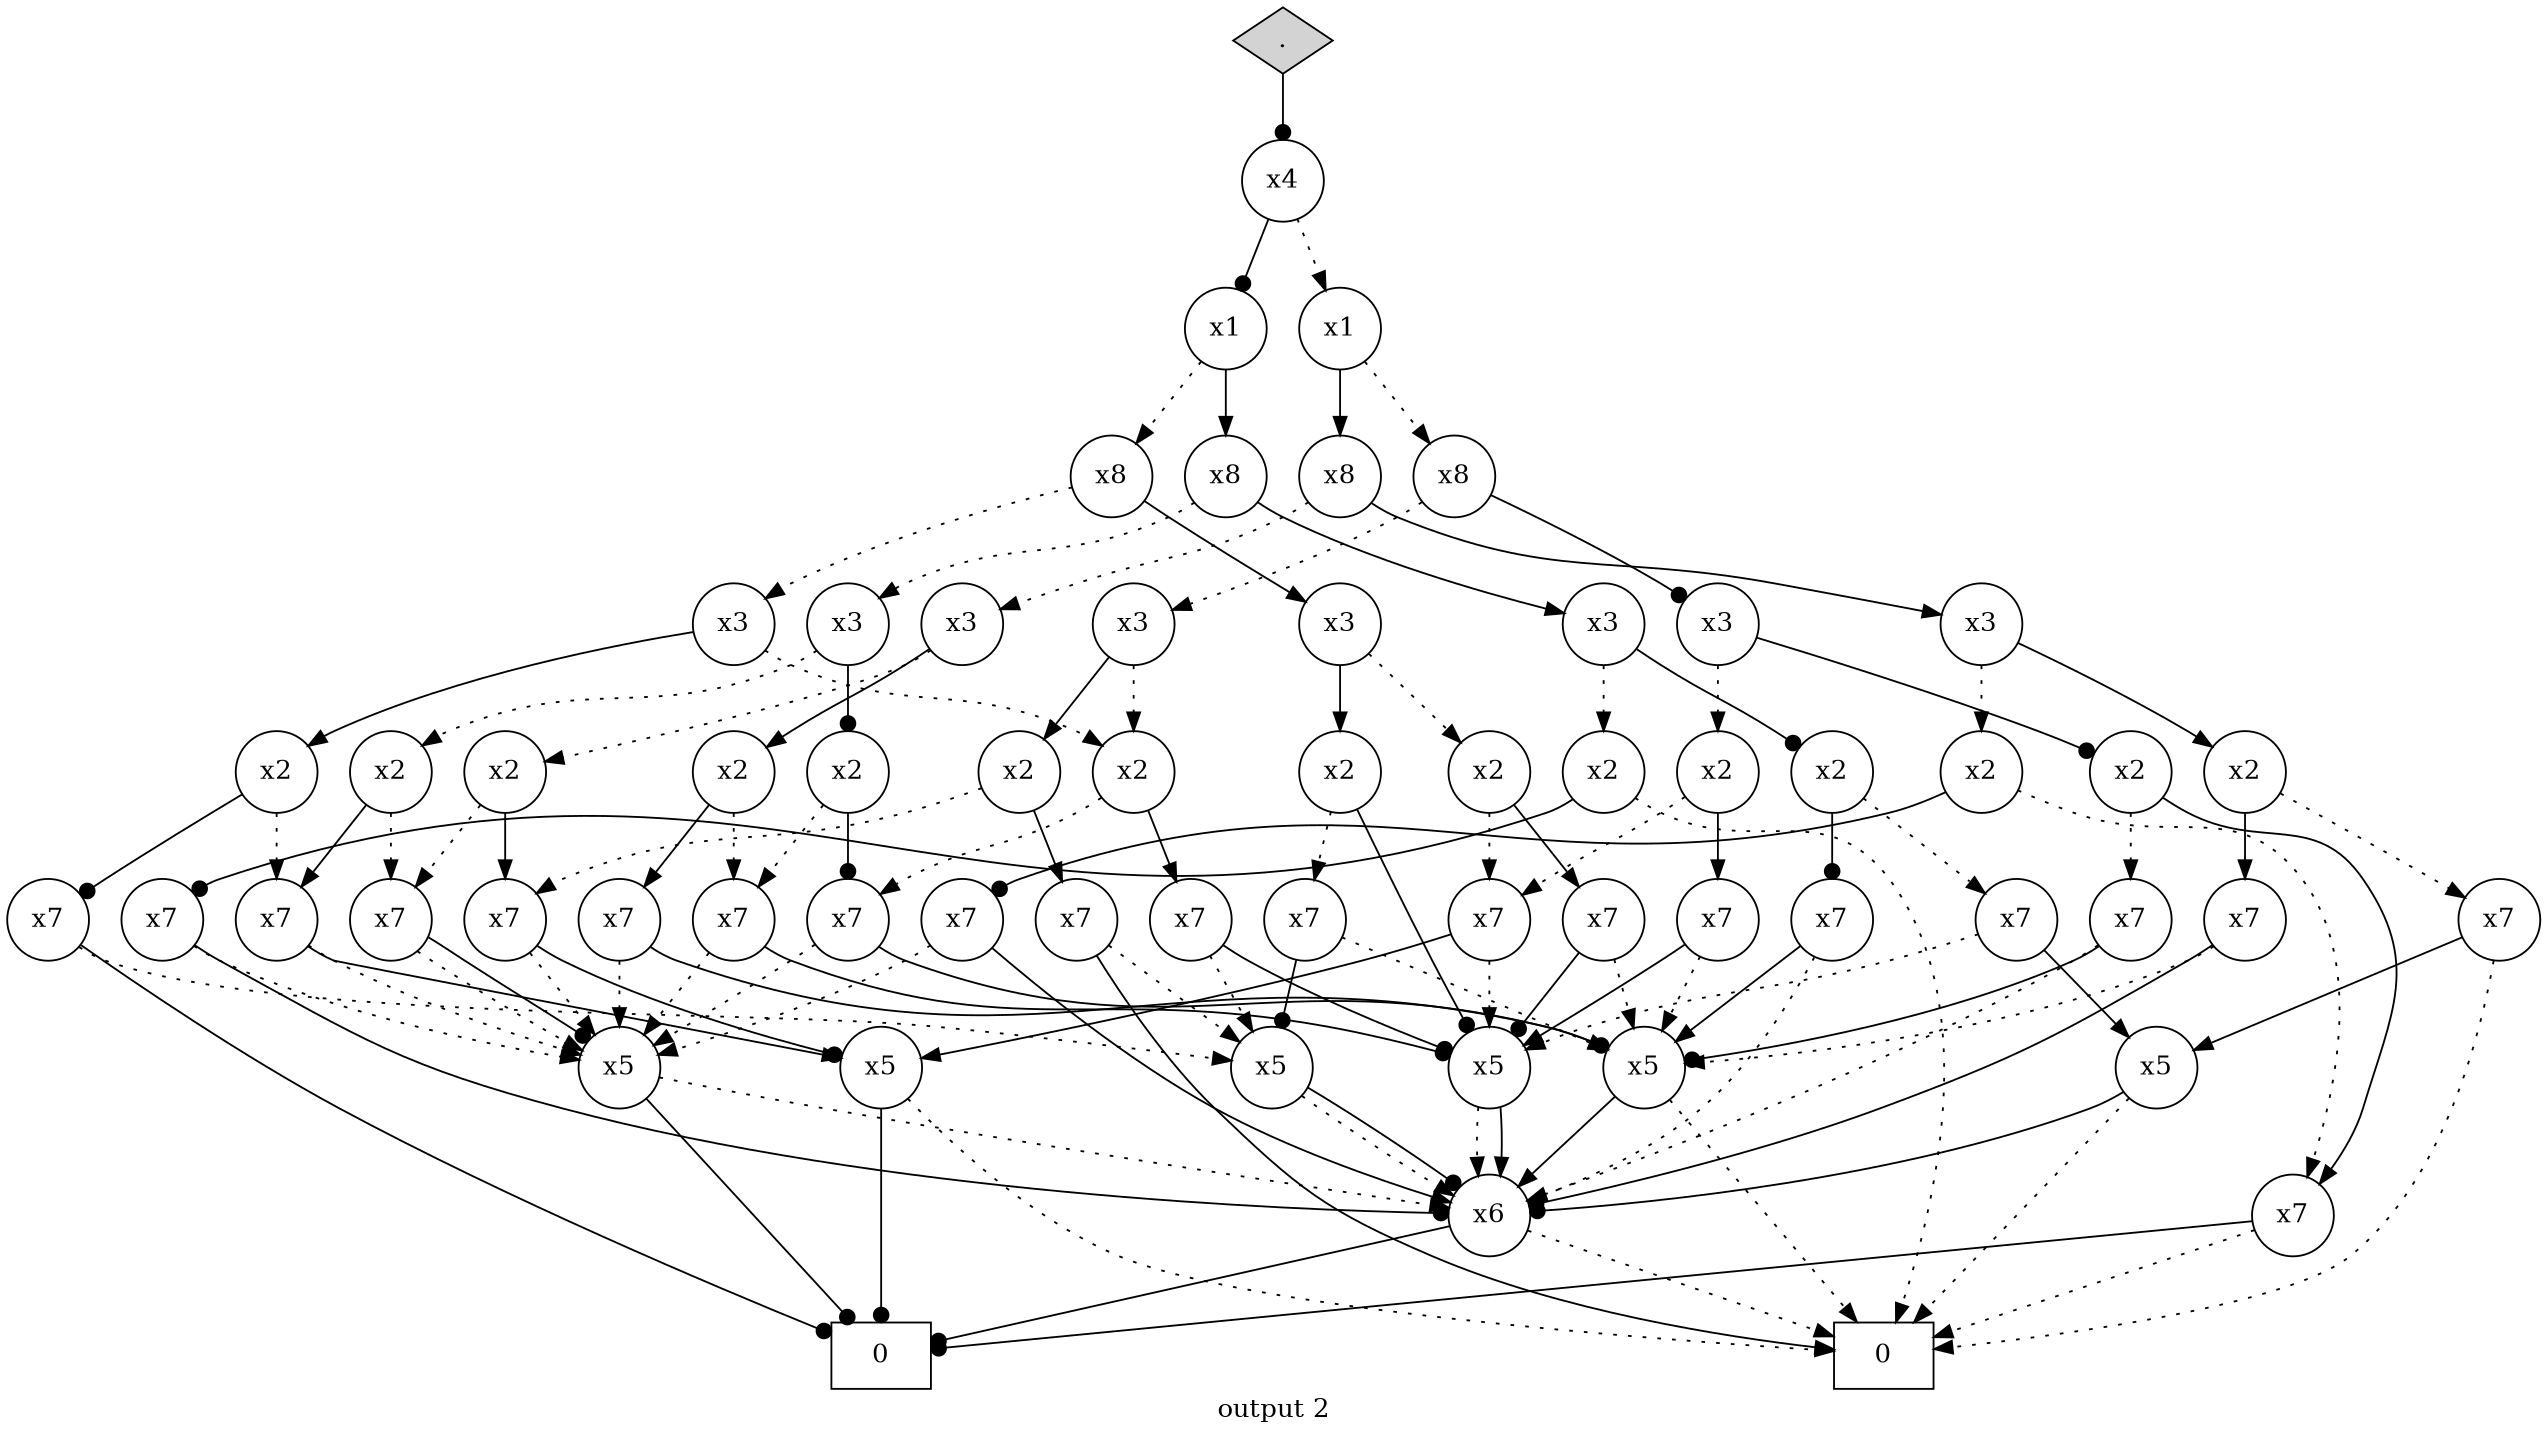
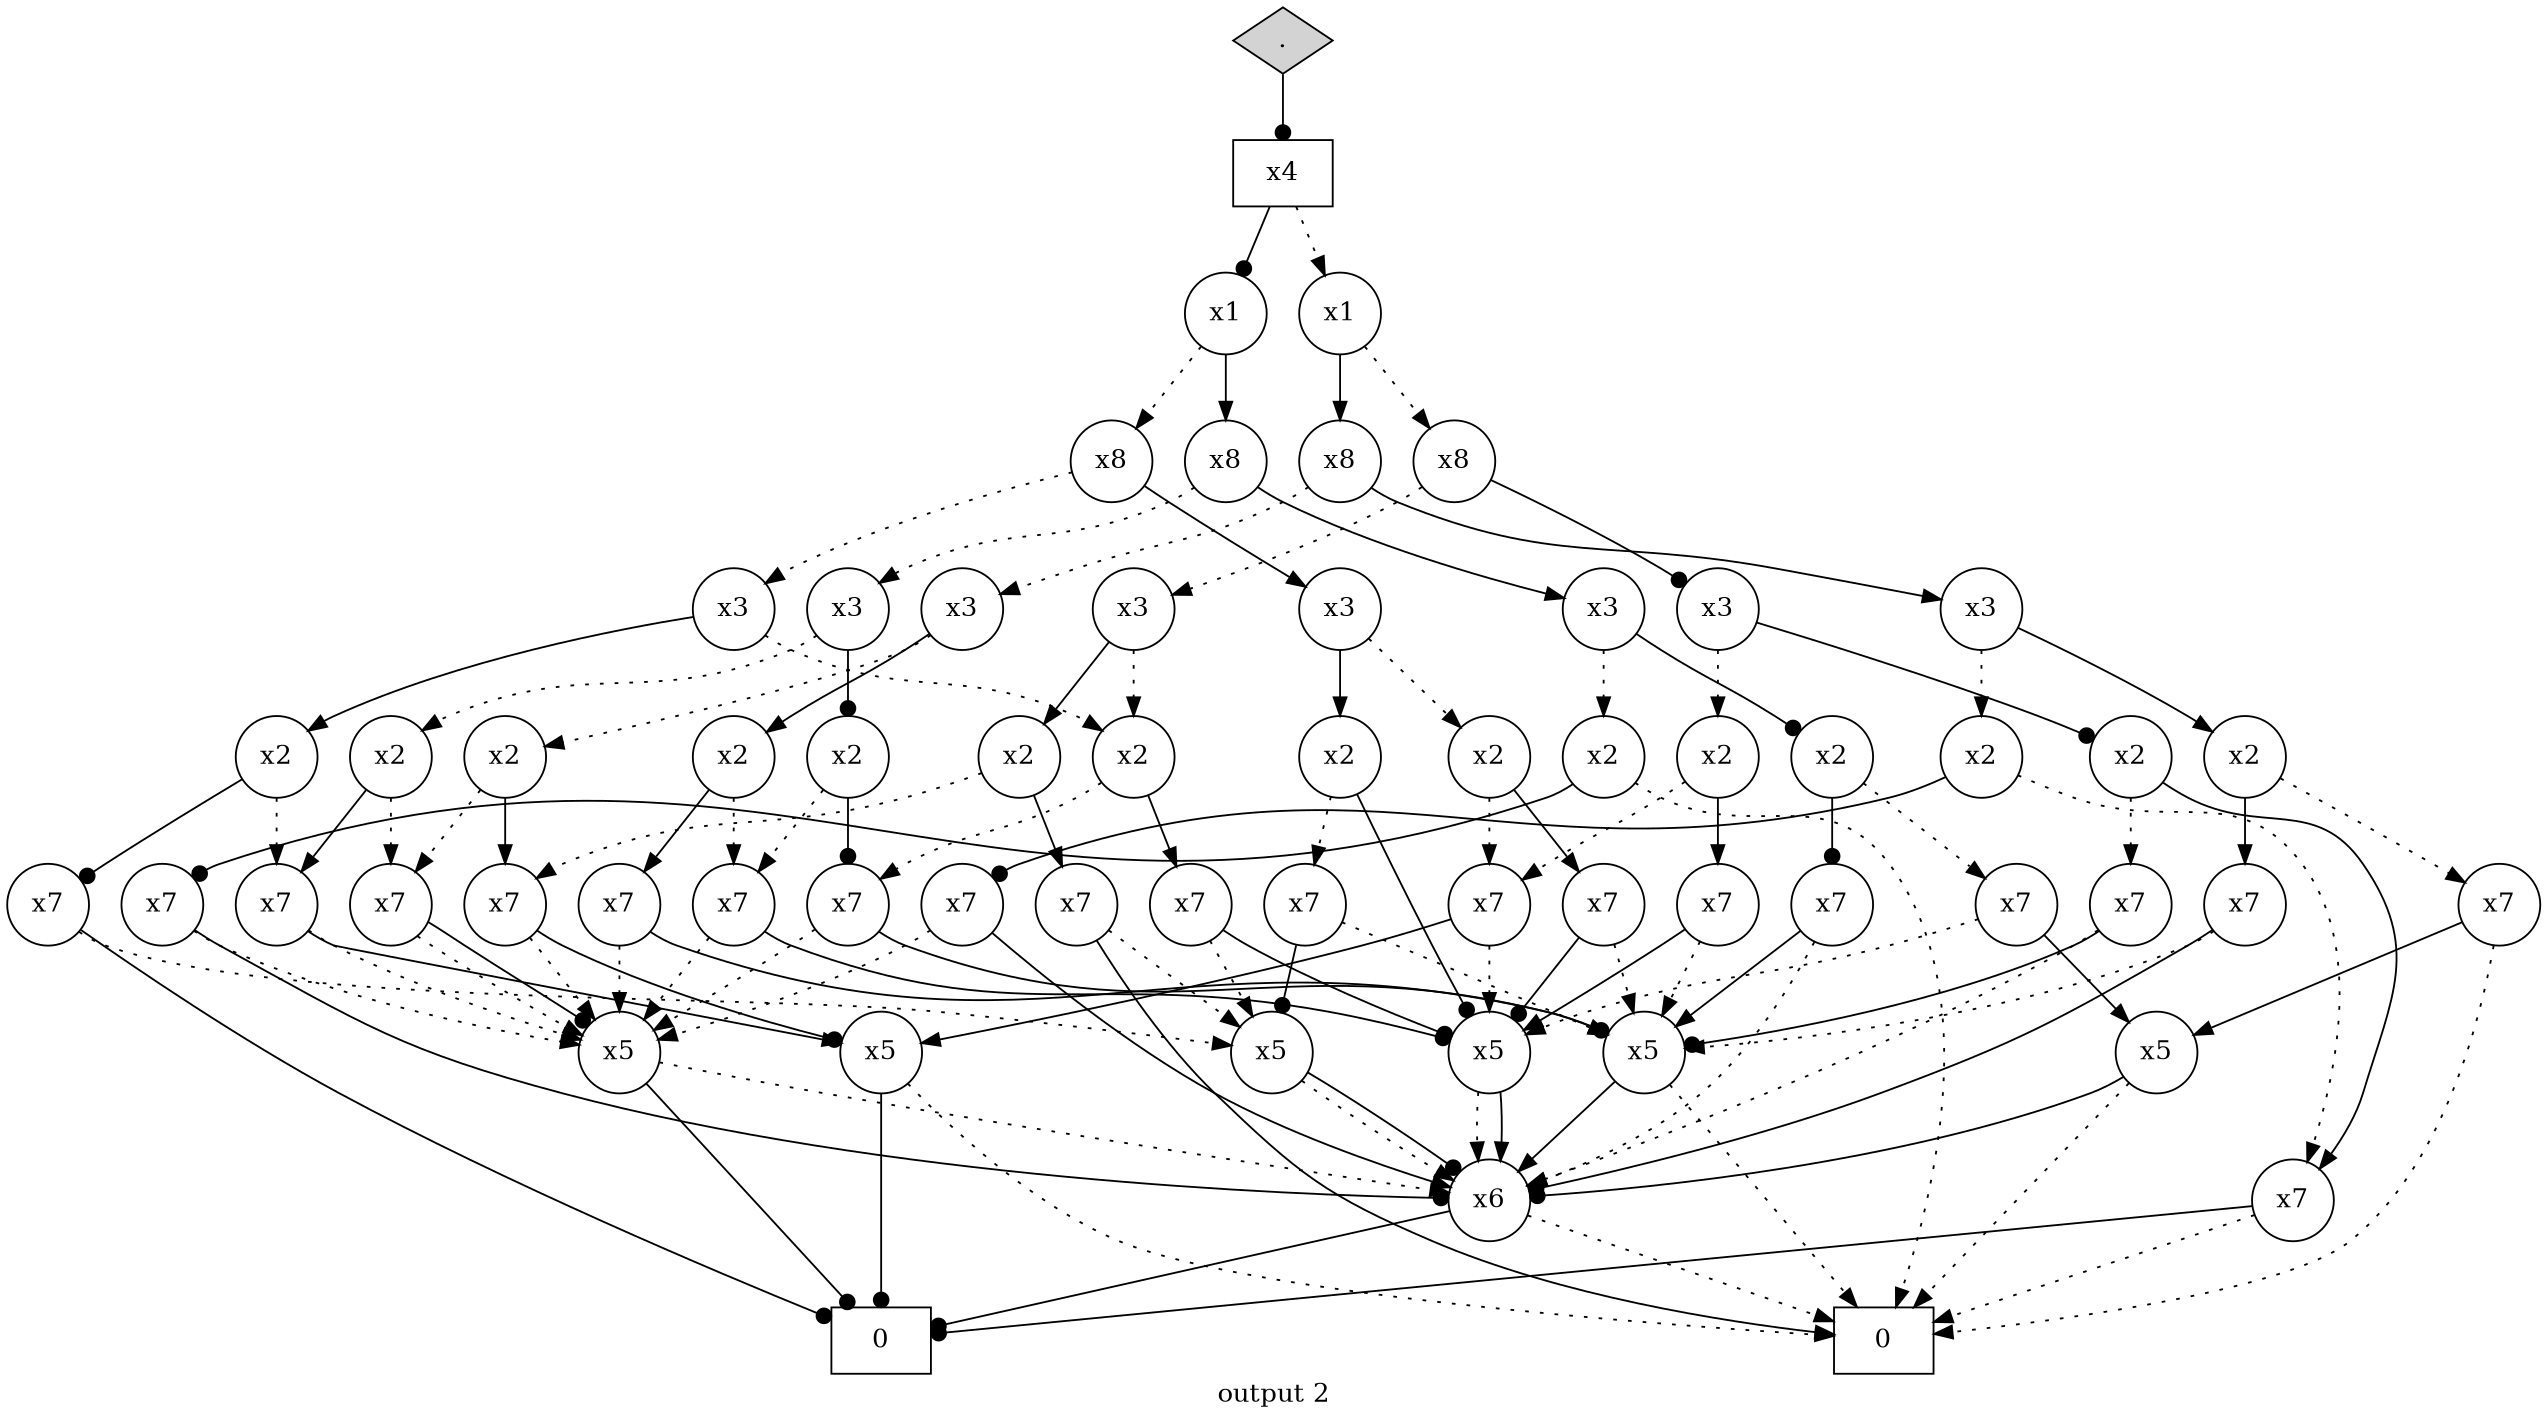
(1283, 181) -> (1283, 173)
